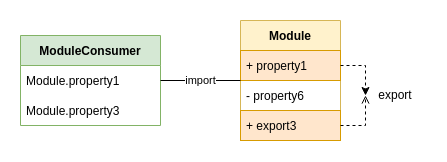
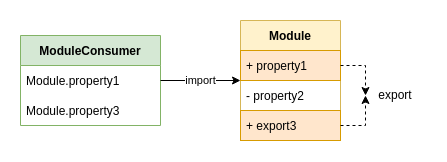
(235, 81) -> (232, 81)
(281, 96) -> (281, 96)
(366, 102) -> (366, 104)
